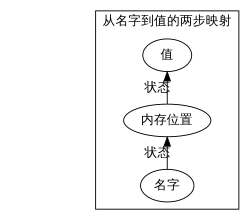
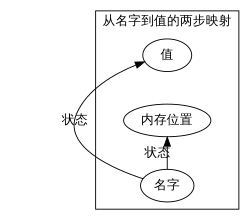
(167, 92) -> (74, 126)
